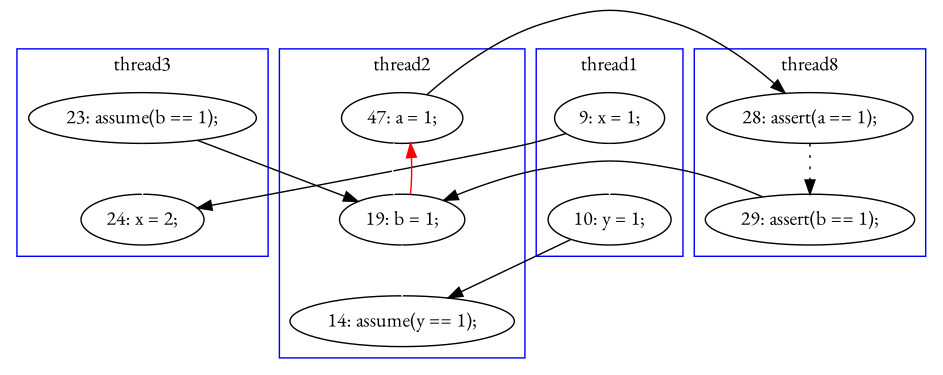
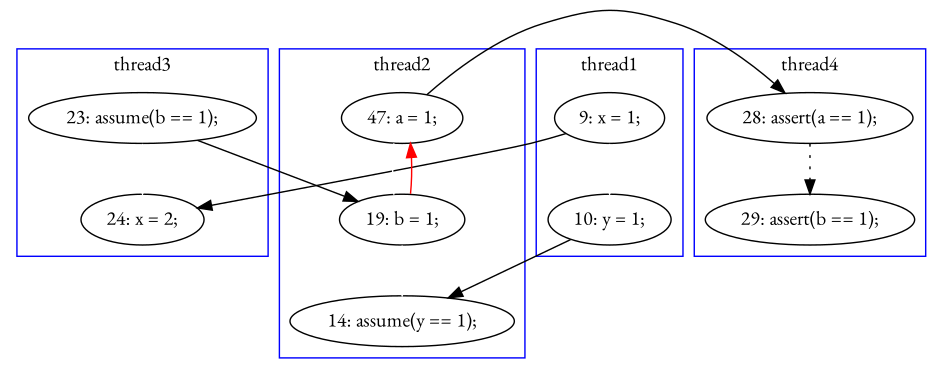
(810, 65) -> (810, 65)
(618, 161) -> none
